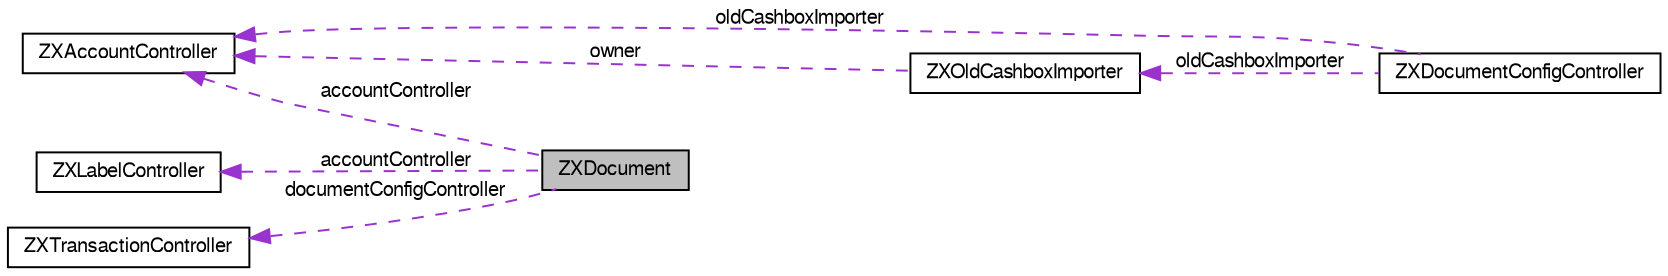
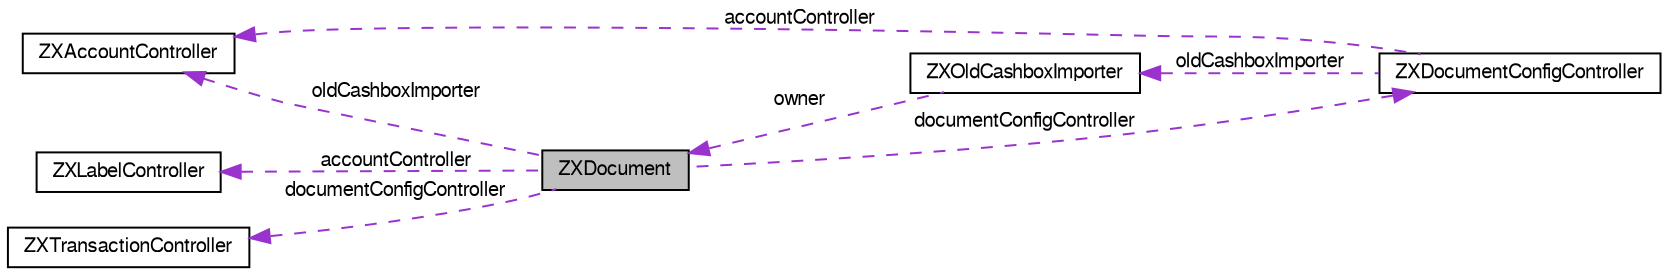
(800, 19) -> (800, 19)
(582, 63) -> (827, 120)
(396, 92) -> (396, 92)
none -> (1042, 143)
